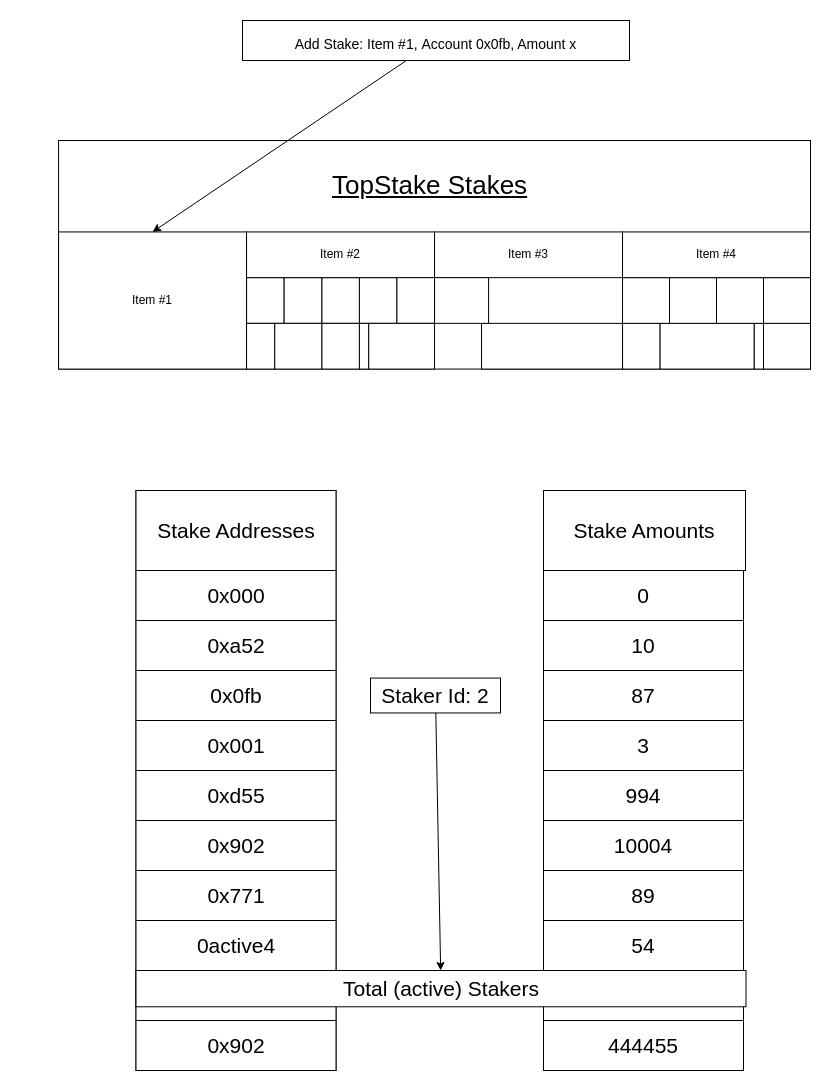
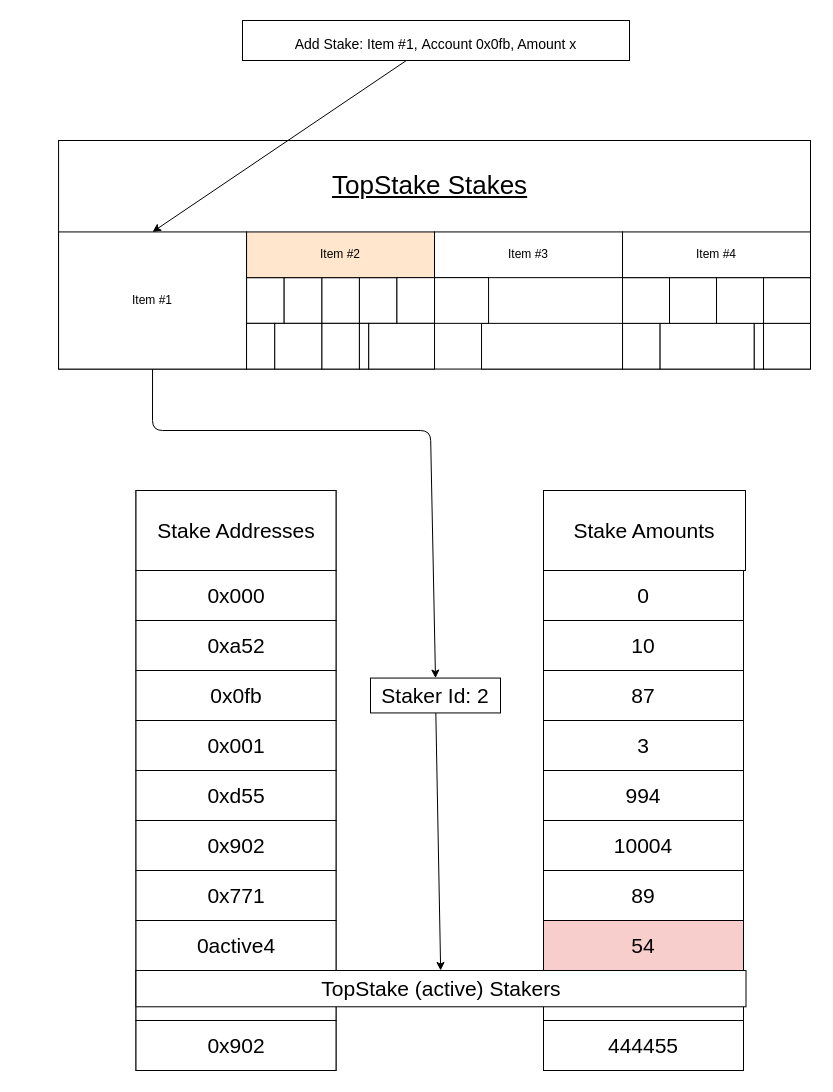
(341, 255) -> (341, 255)
none -> (382, 431)
(644, 945) -> (644, 945)
(442, 989) -> (442, 989)
